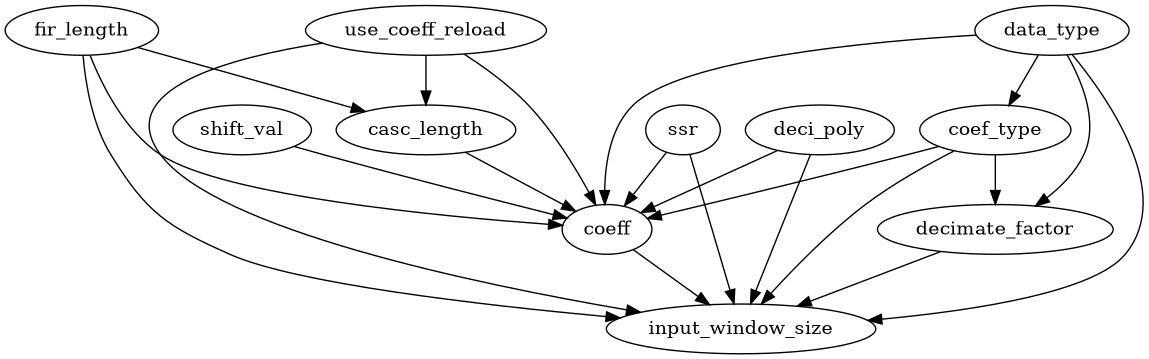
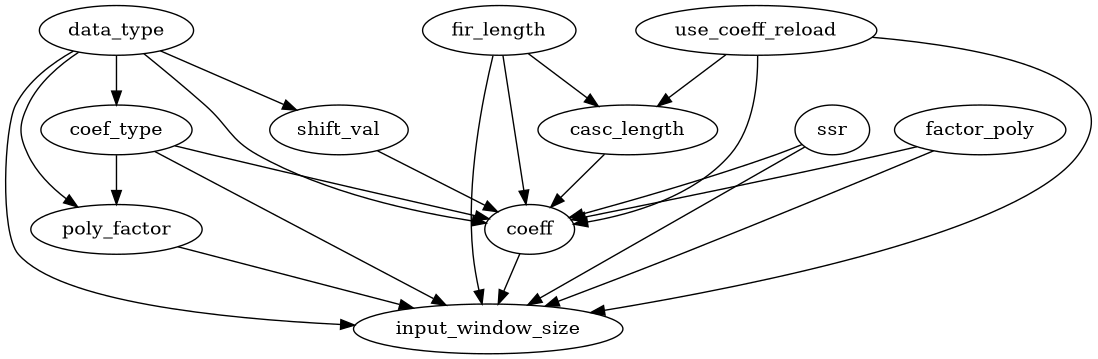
none -> (222, 78)
(820, 130) -> (980, 130)
(995, 229) -> (116, 229)
